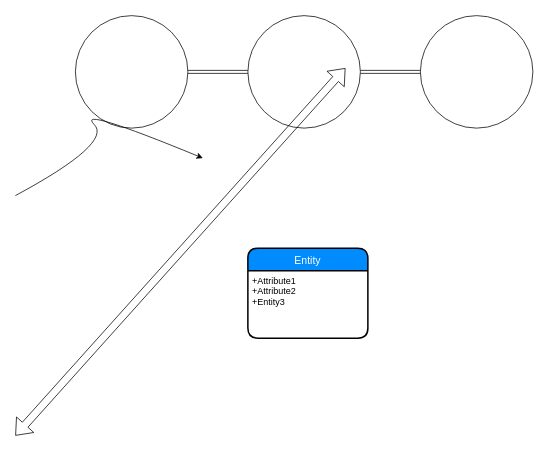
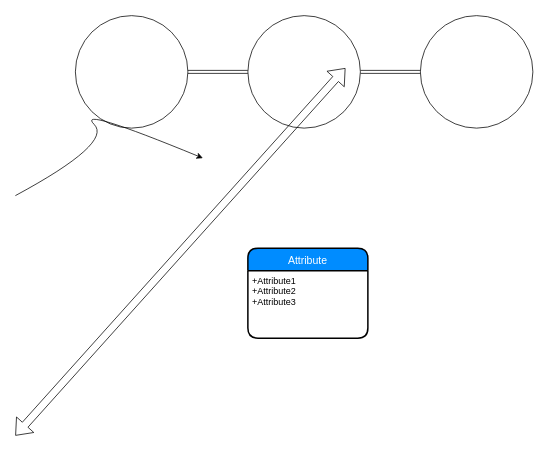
(308, 260) -> (308, 260)
(279, 281) -> (279, 281)
